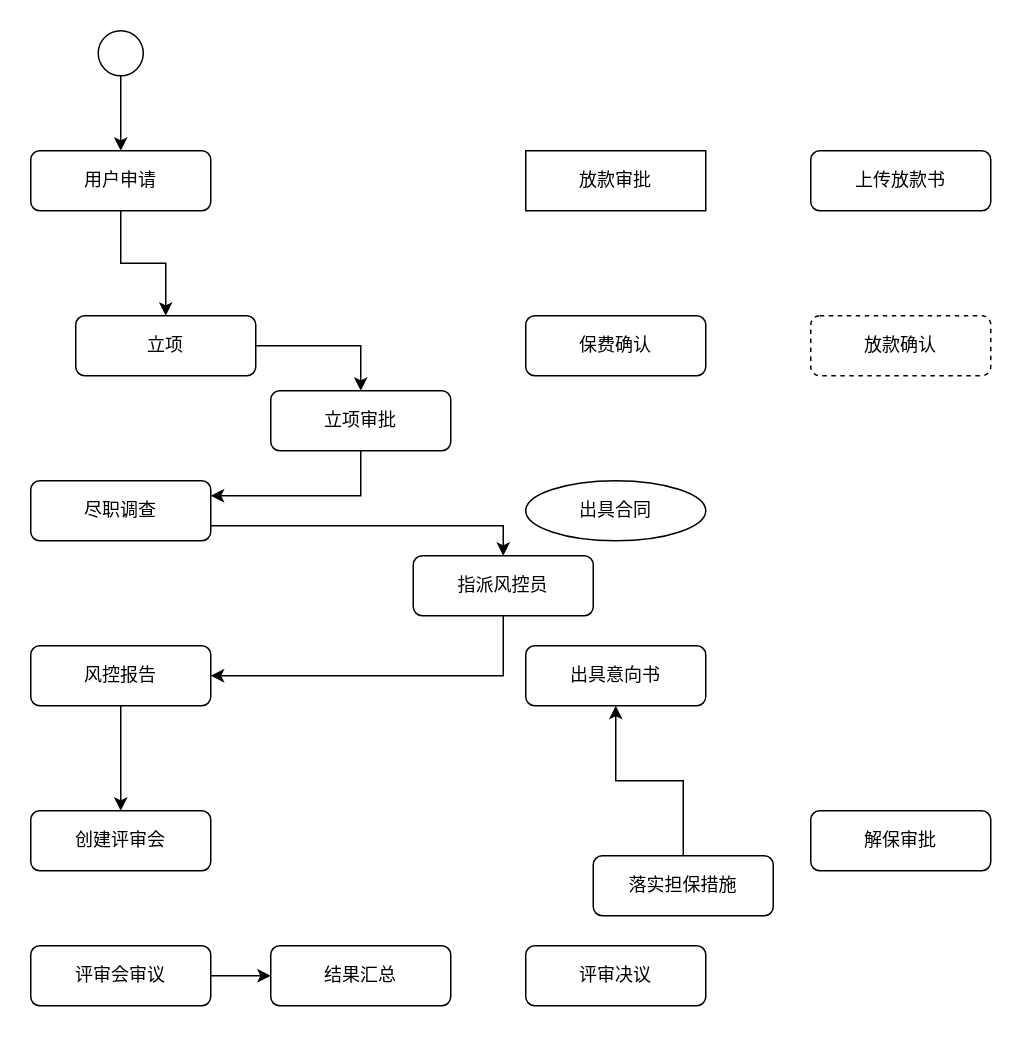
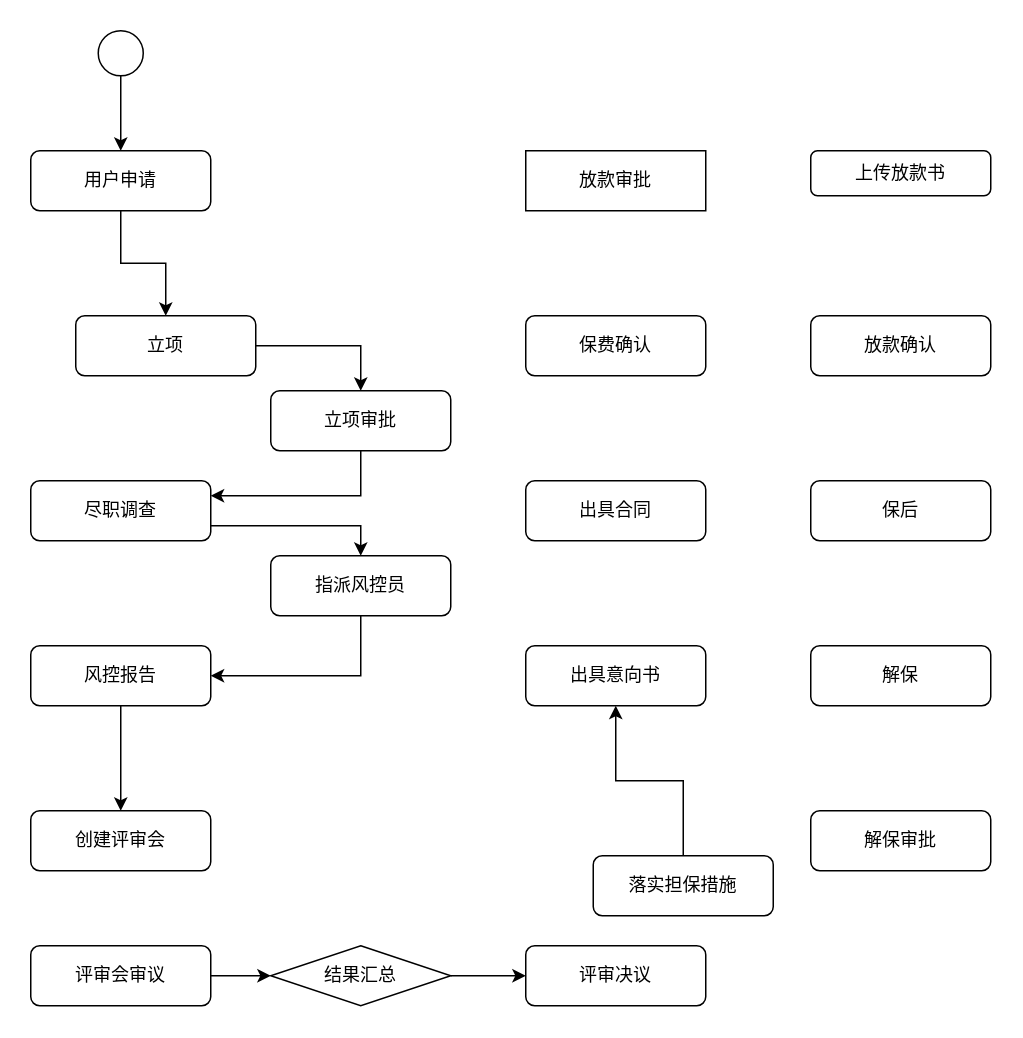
(901, 181) -> (901, 173)
(901, 346) -> (901, 346)
(616, 511) -> (616, 511)
none -> (901, 511)
(503, 586) -> (361, 586)
none -> (901, 676)
(361, 976) -> (361, 976)
none -> (483, 976)
